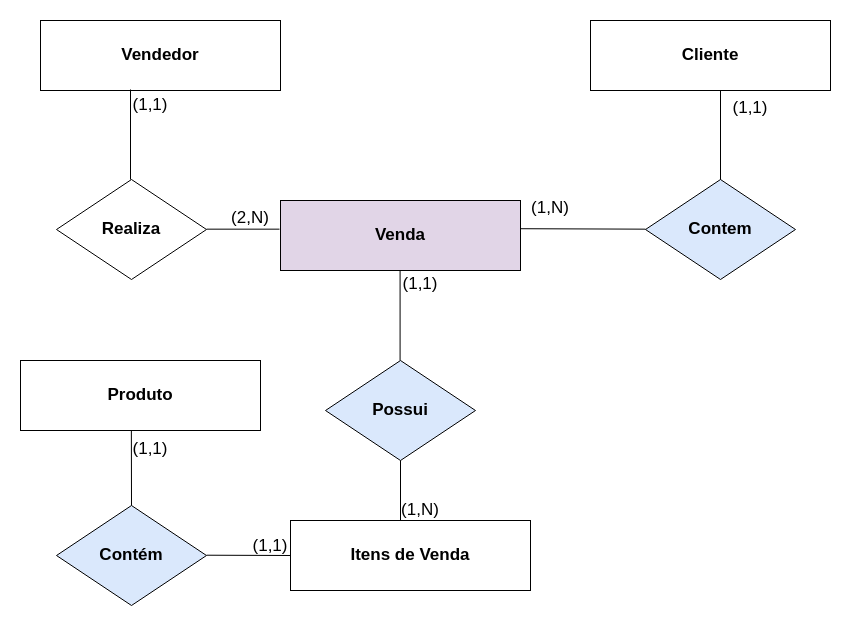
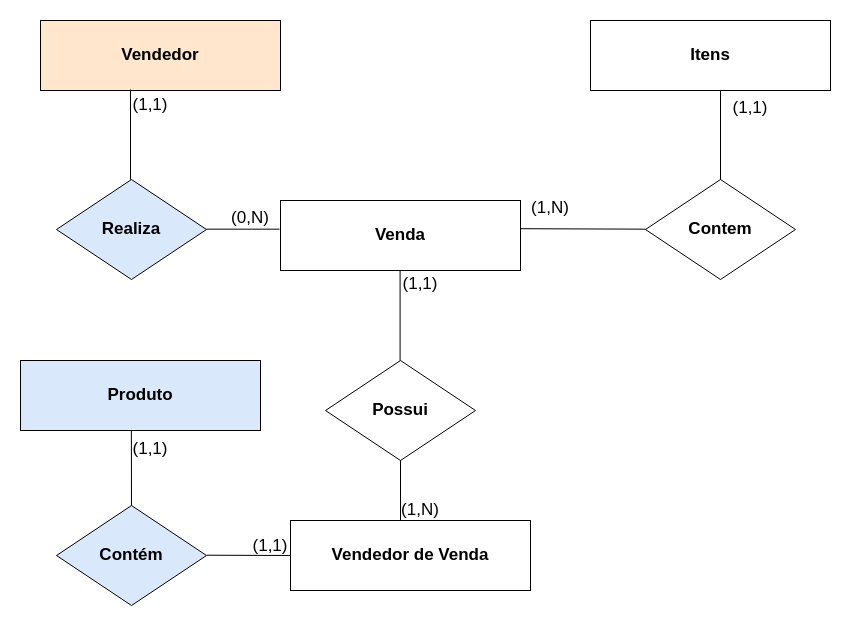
(161, 56) -> (161, 56)
(711, 56) -> (711, 56)
(251, 219) -> (251, 219)
(132, 230) -> (132, 230)
(721, 230) -> (721, 230)
(401, 236) -> (401, 236)
(141, 396) -> (141, 396)
(401, 411) -> (401, 411)
(411, 556) -> (411, 556)
